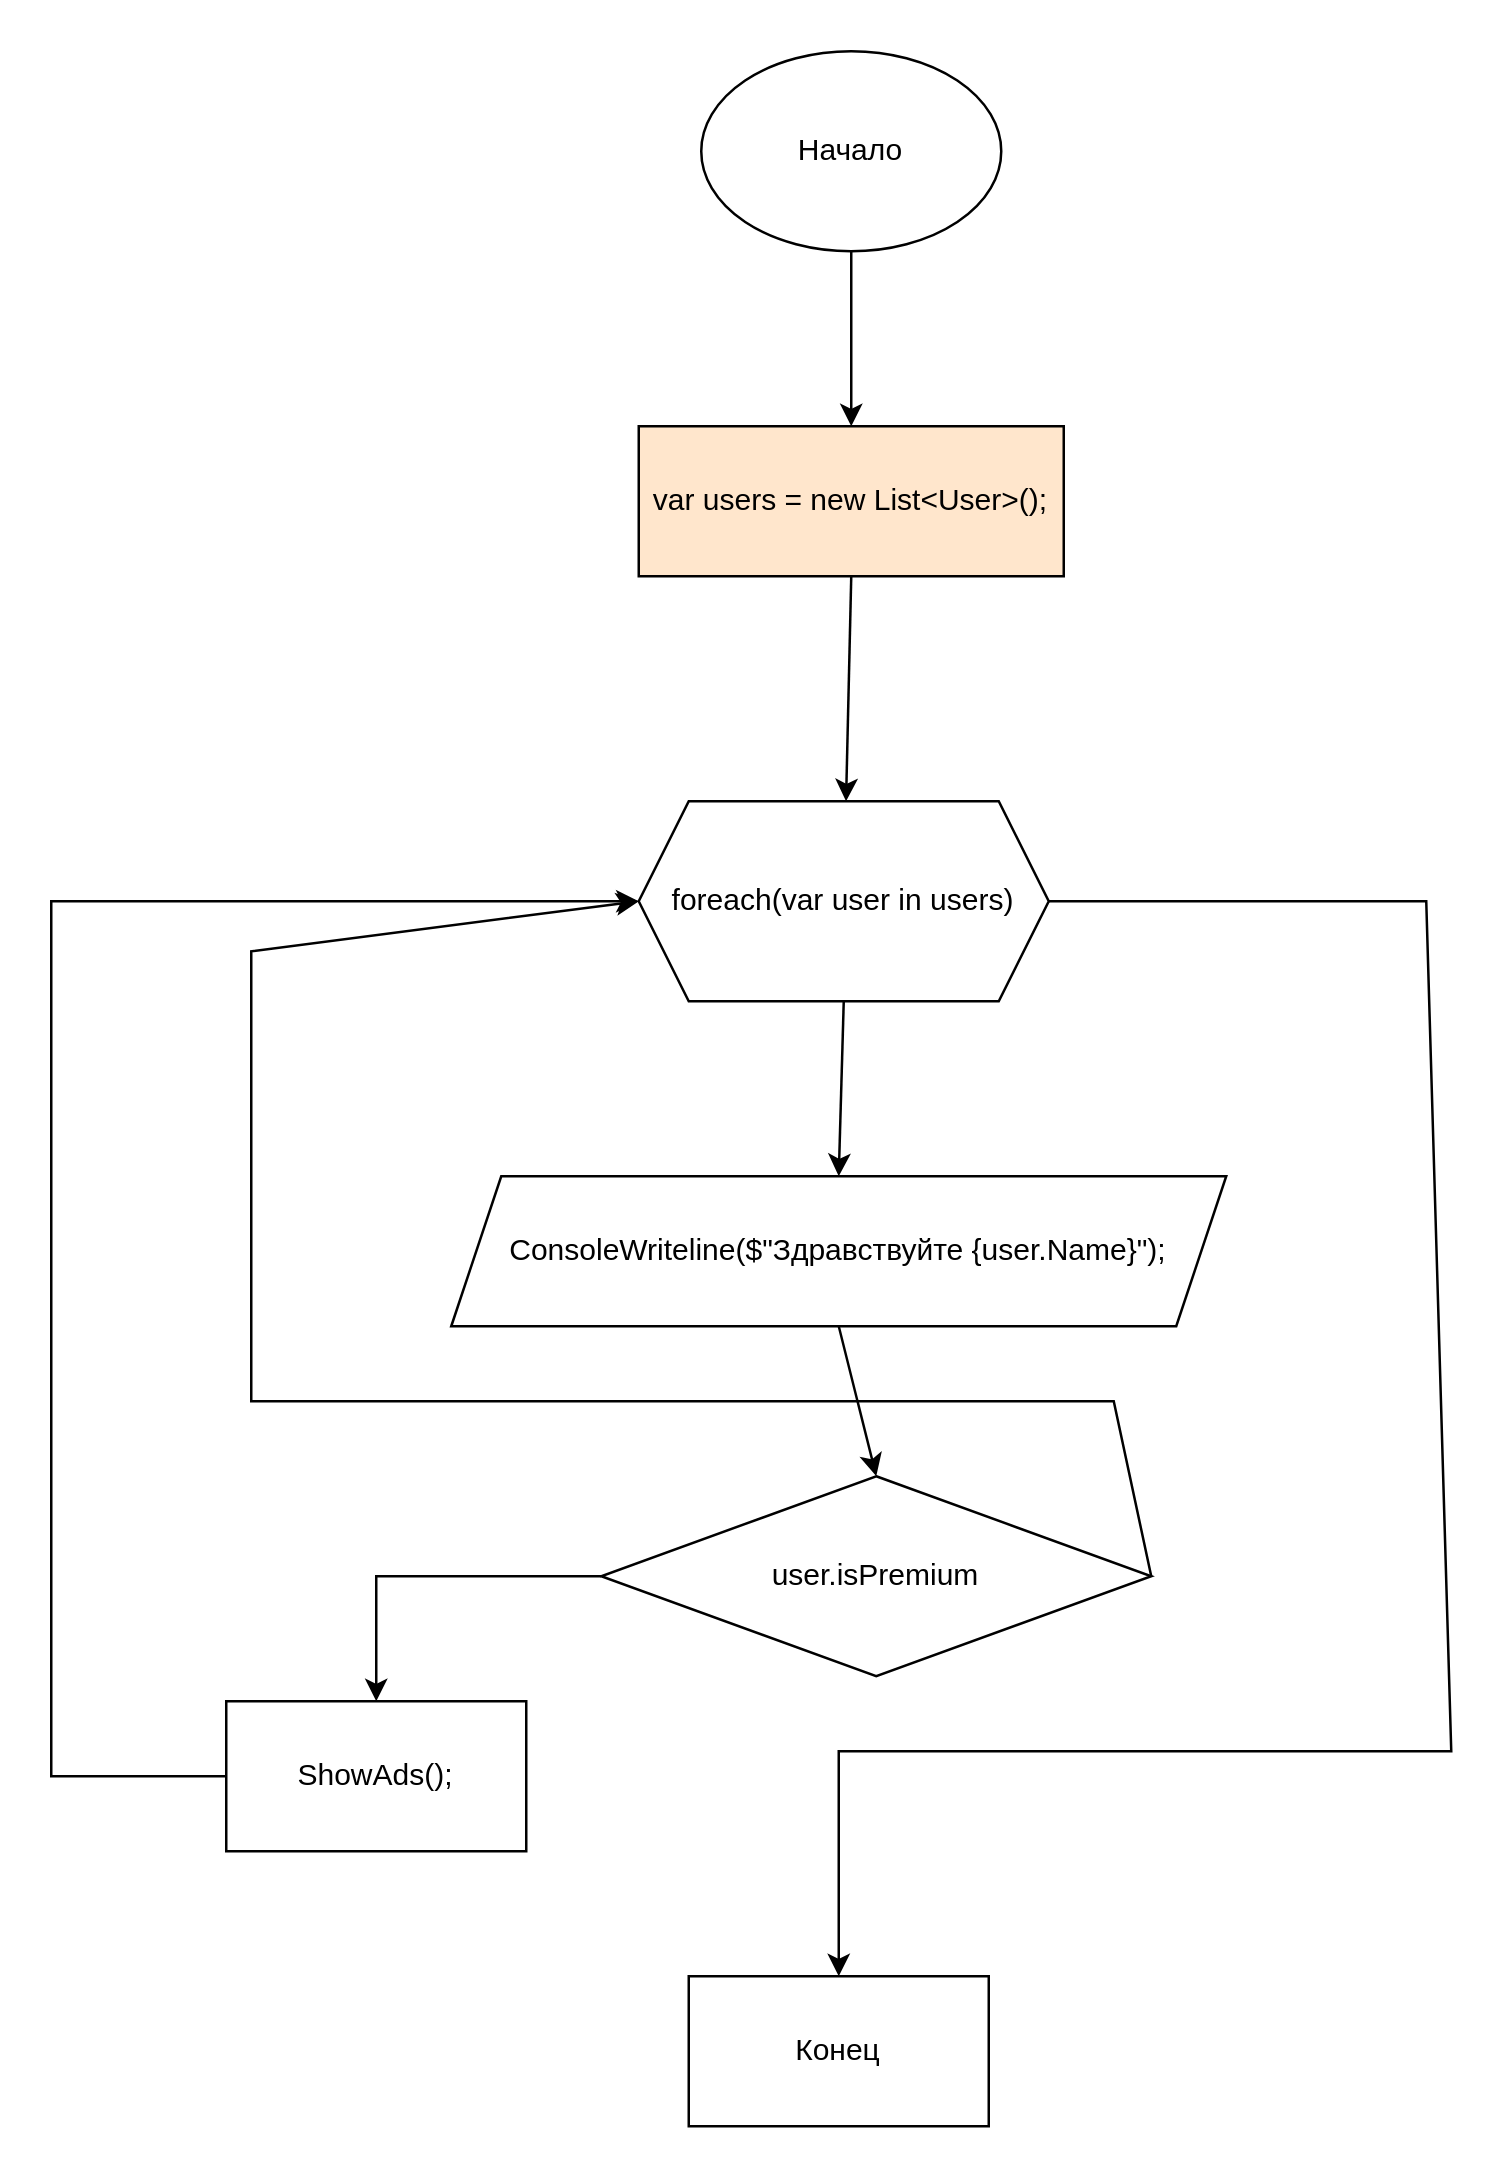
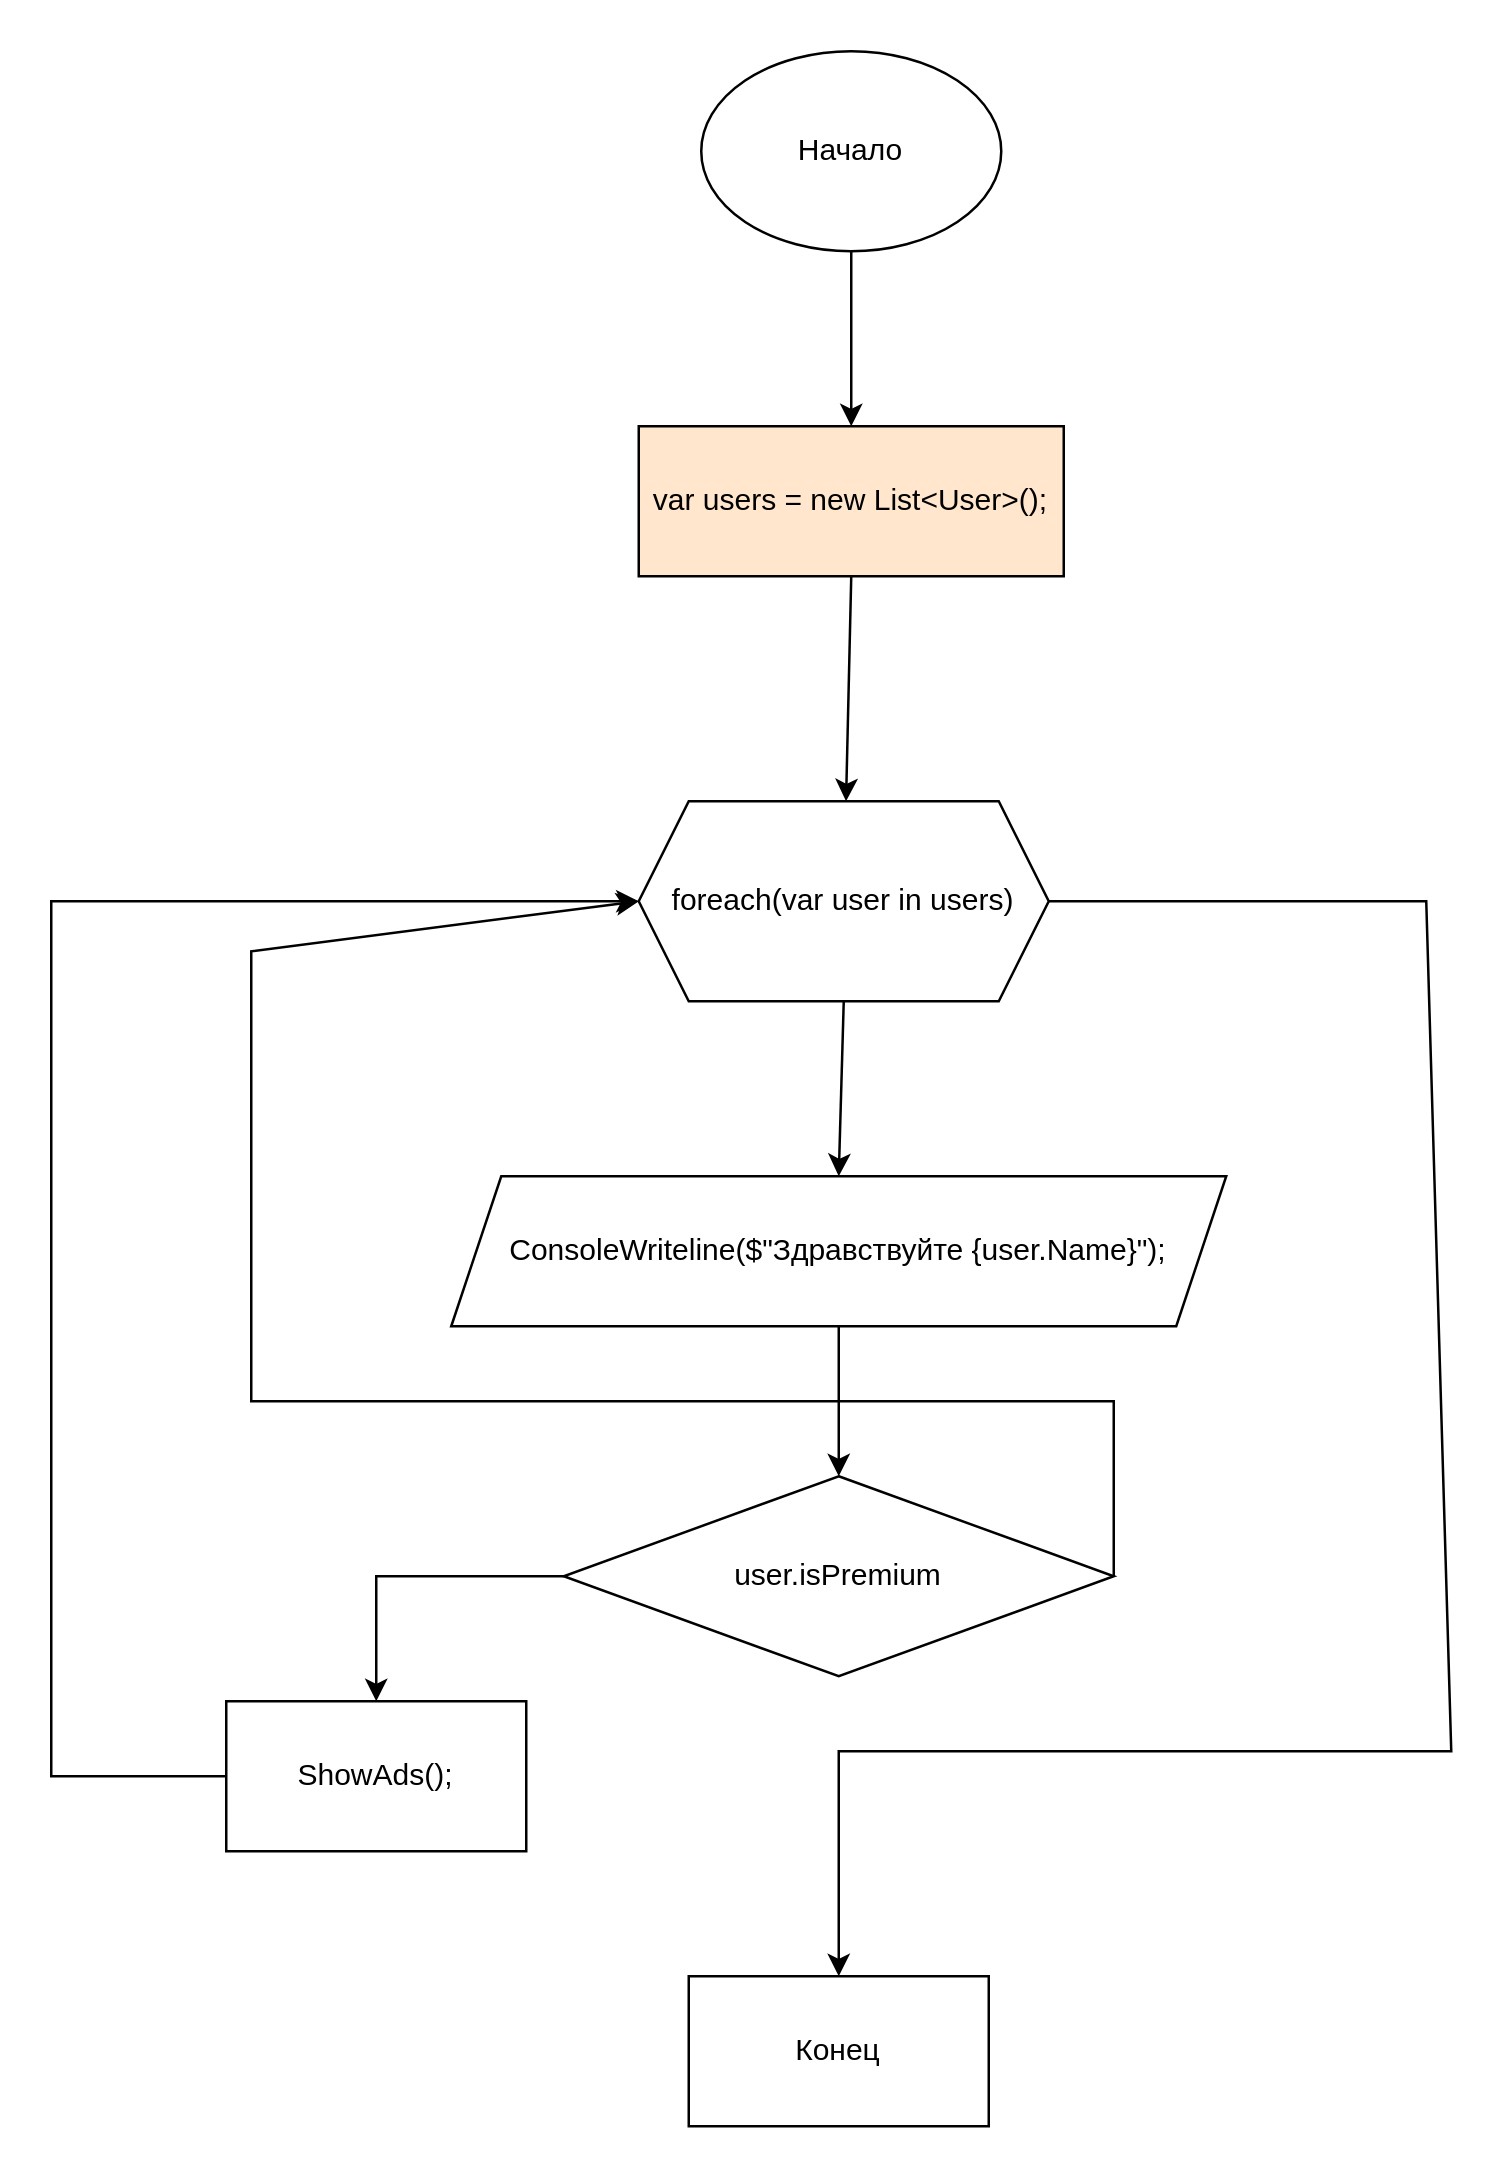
(876, 1576) -> (839, 1576)
